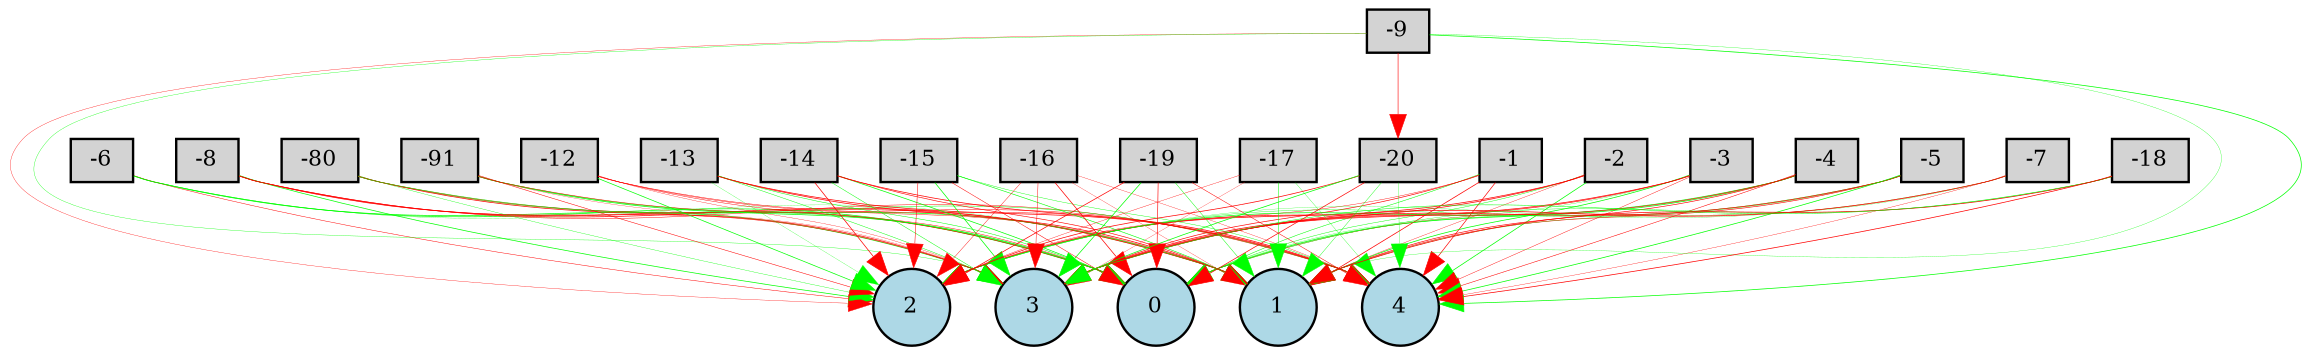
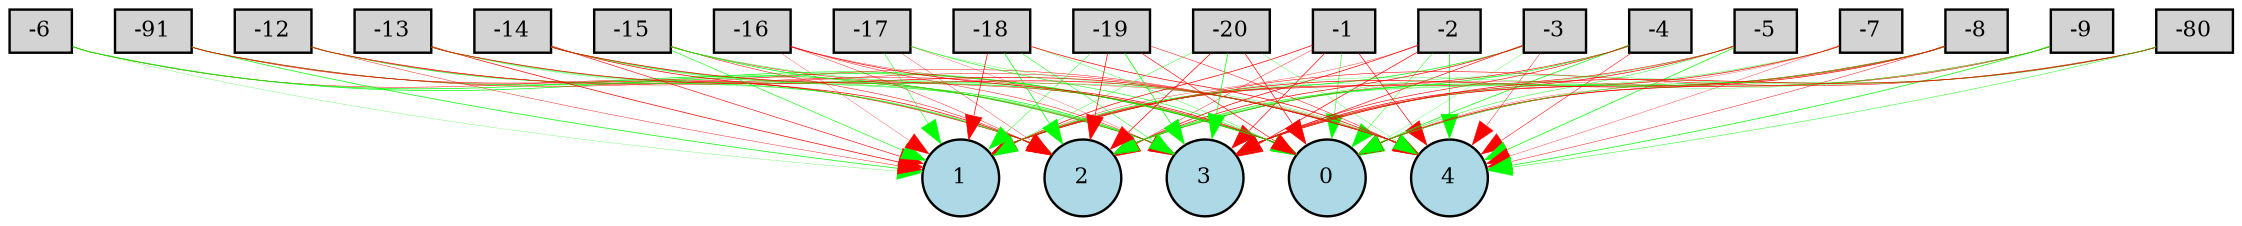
(1398, 84) -> (1714, 86)
none -> (1027, 88)
none -> (1094, 89)
